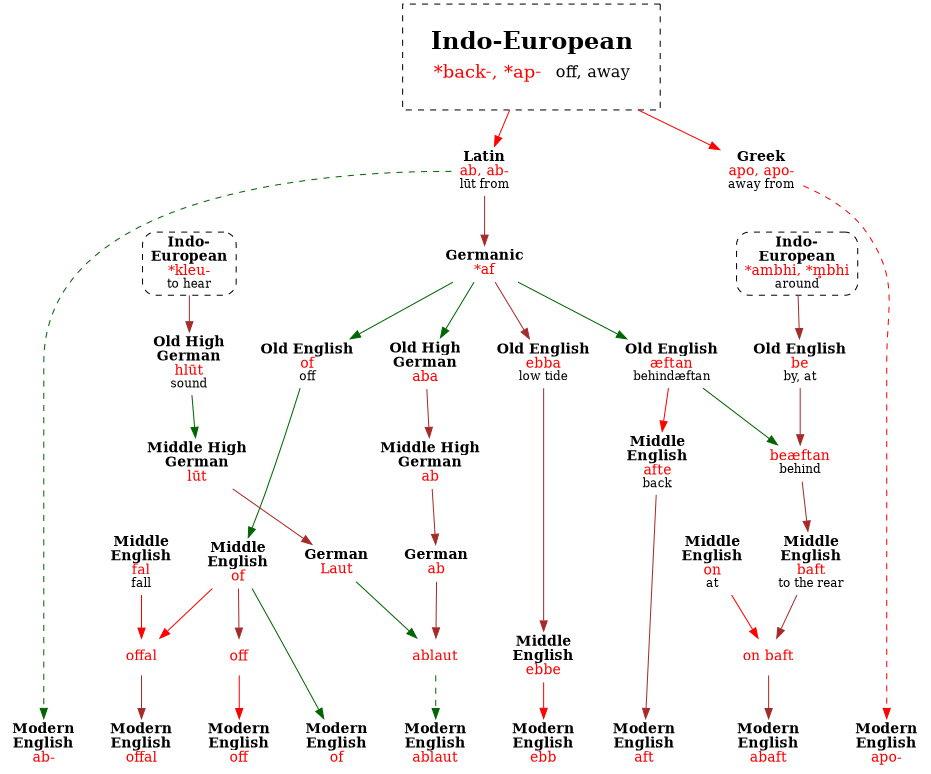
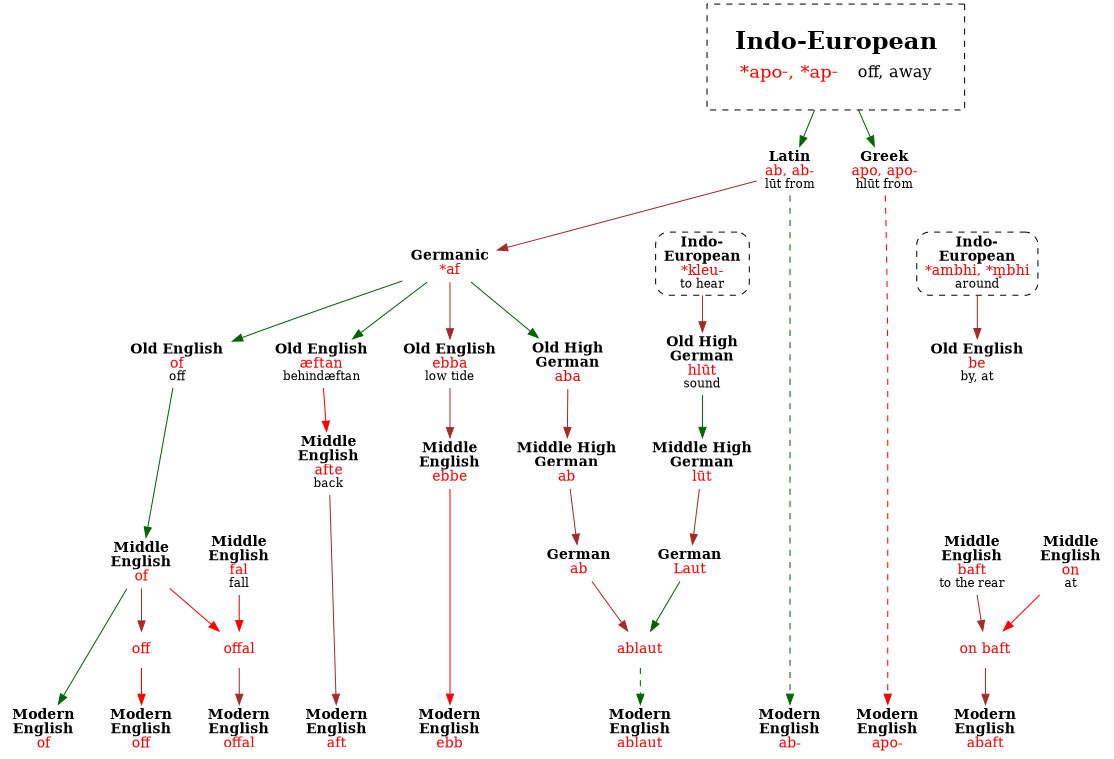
(488, 72) -> (790, 72)
(504, 123) -> (809, 123)
(674, 128) -> (864, 123)
(762, 184) -> (885, 184)
(800, 463) -> none
